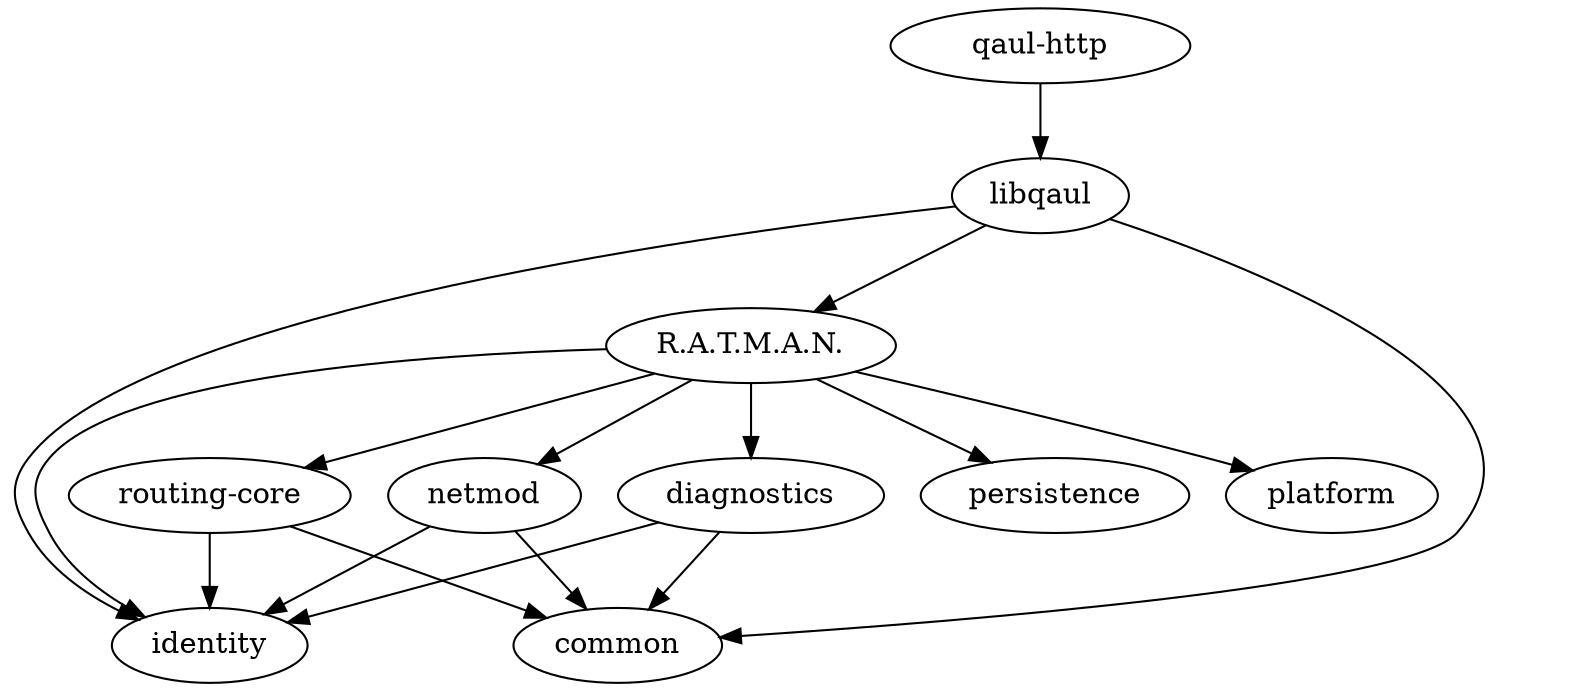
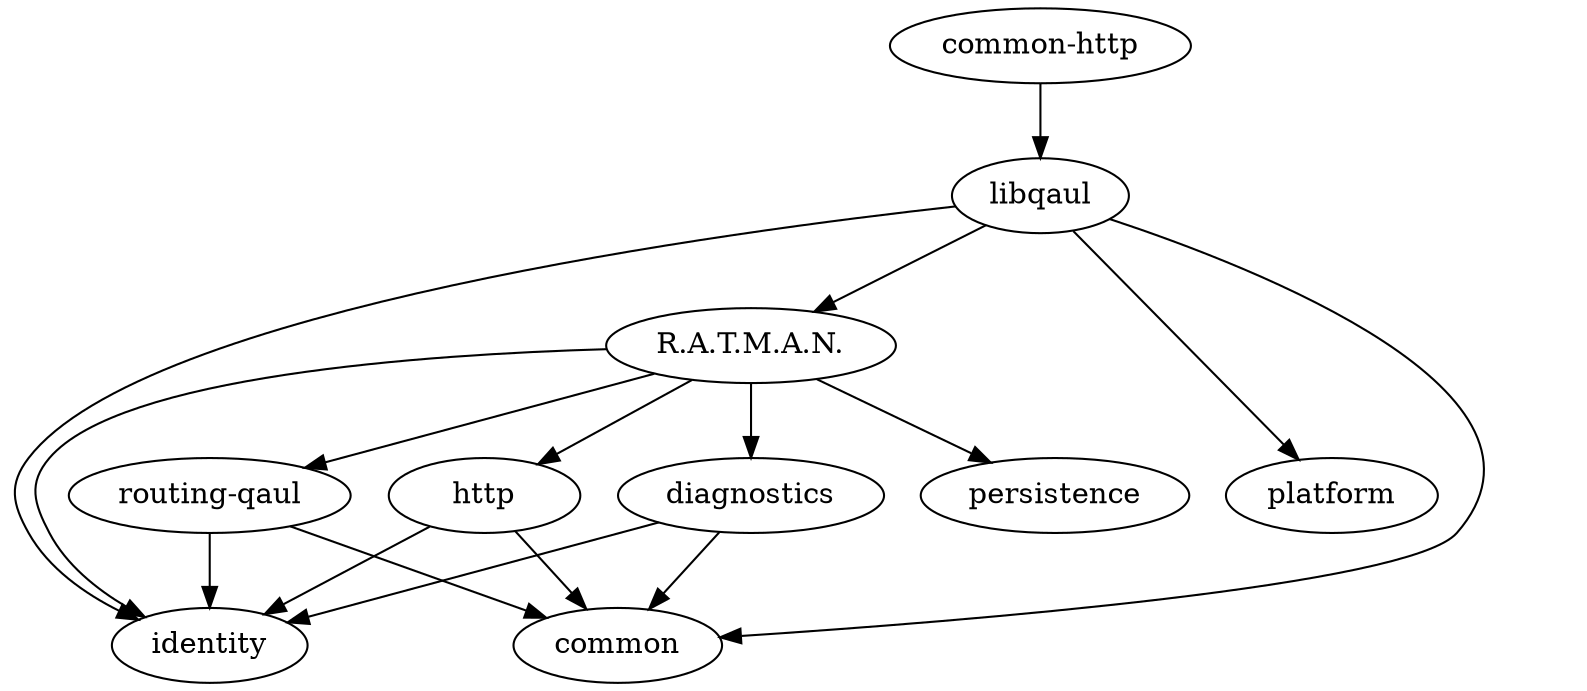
(1040, 46) -> (1040, 46)
(1044, 417) -> (1179, 338)
(210, 496) -> (210, 496)
(485, 496) -> (485, 496)
